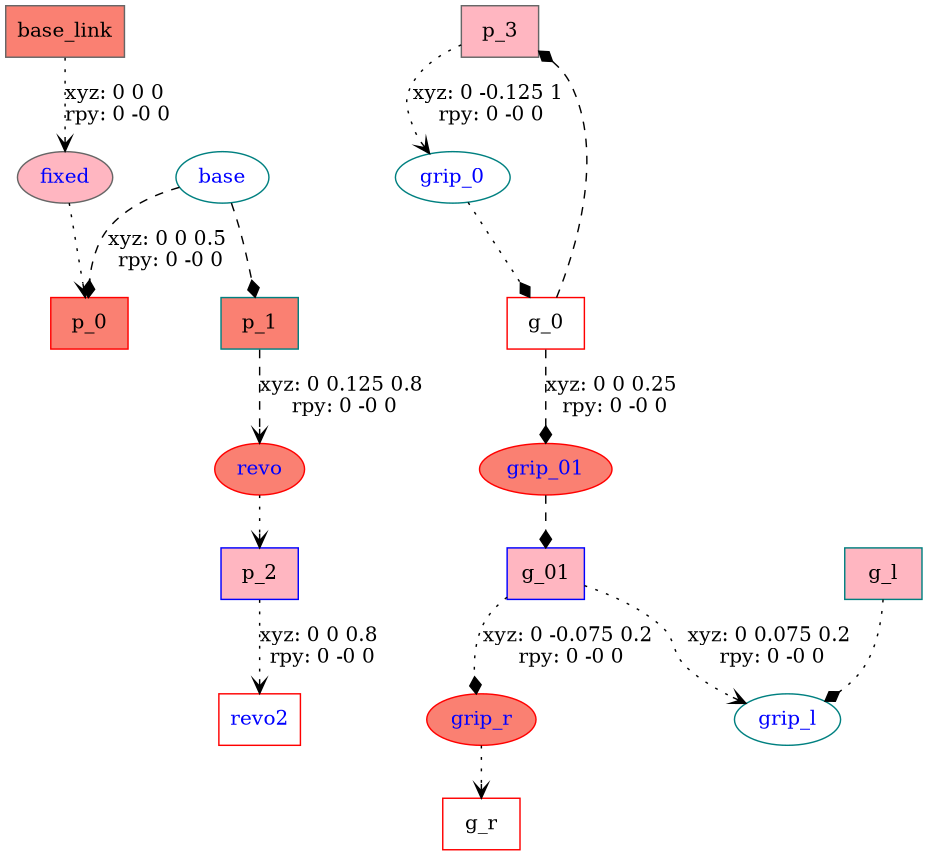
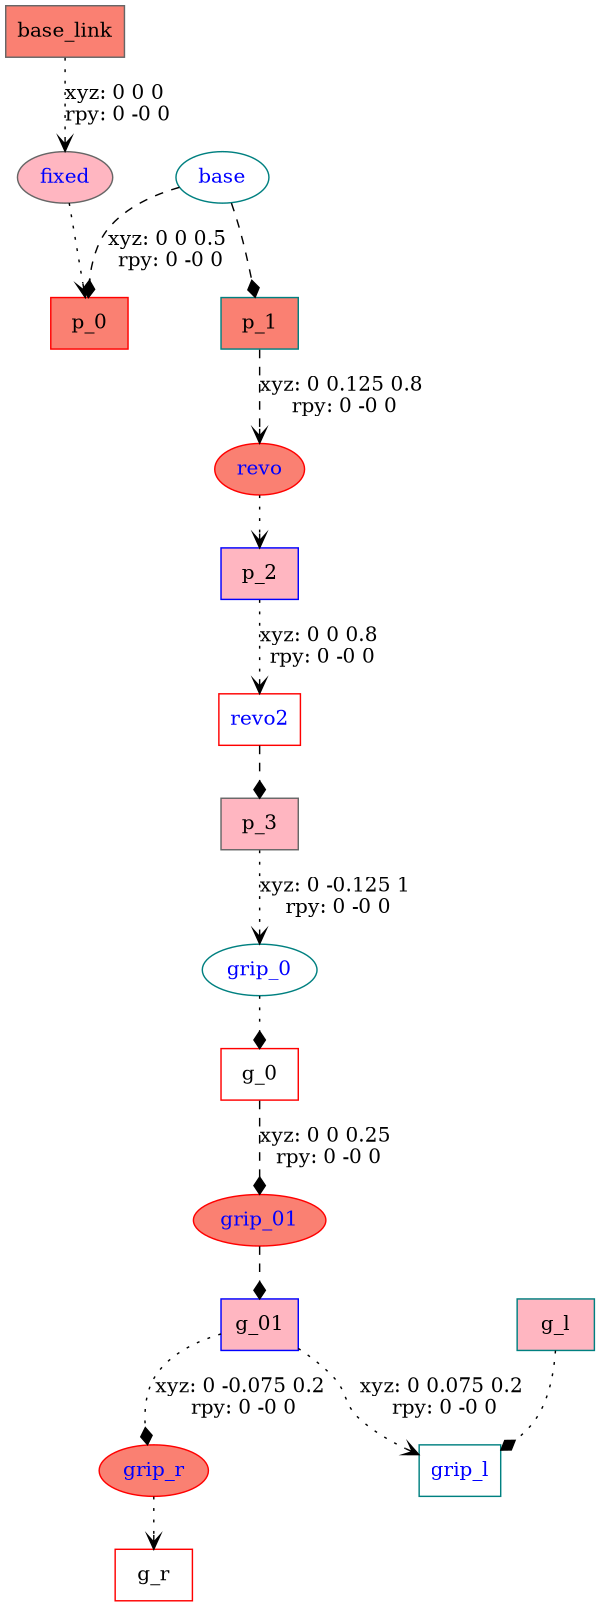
(586, 177) -> (260, 763)
(788, 720) -> (460, 1471)
